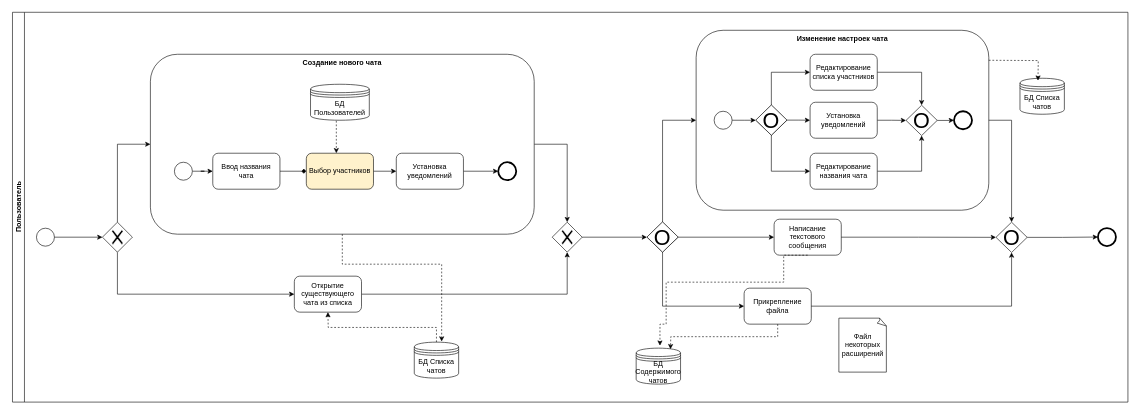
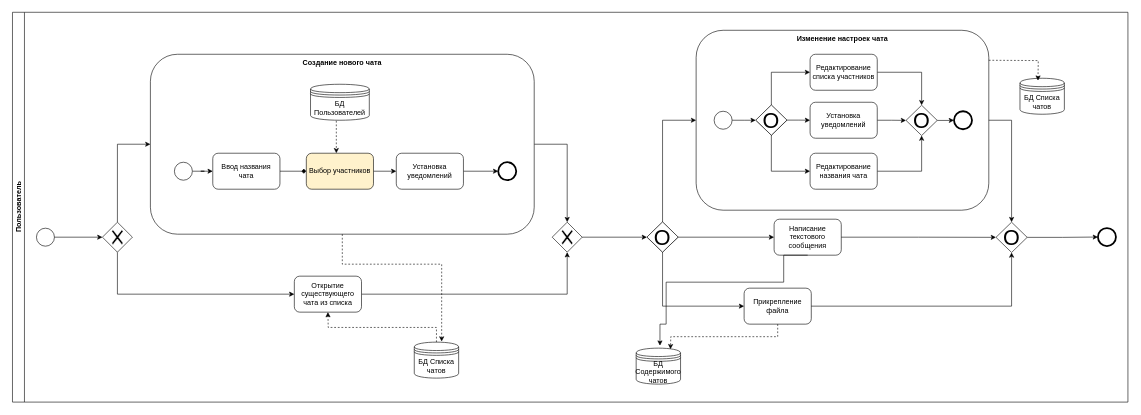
(707, 282) -> (707, 282)
(863, 345) -> none
